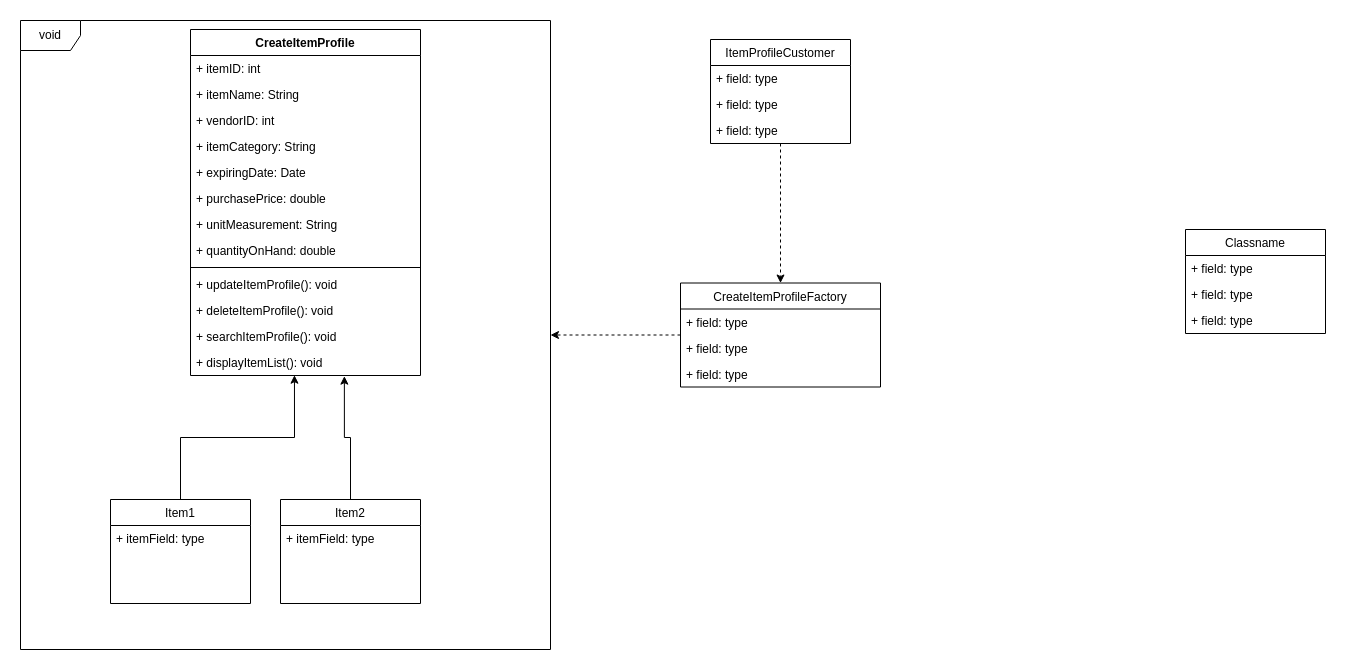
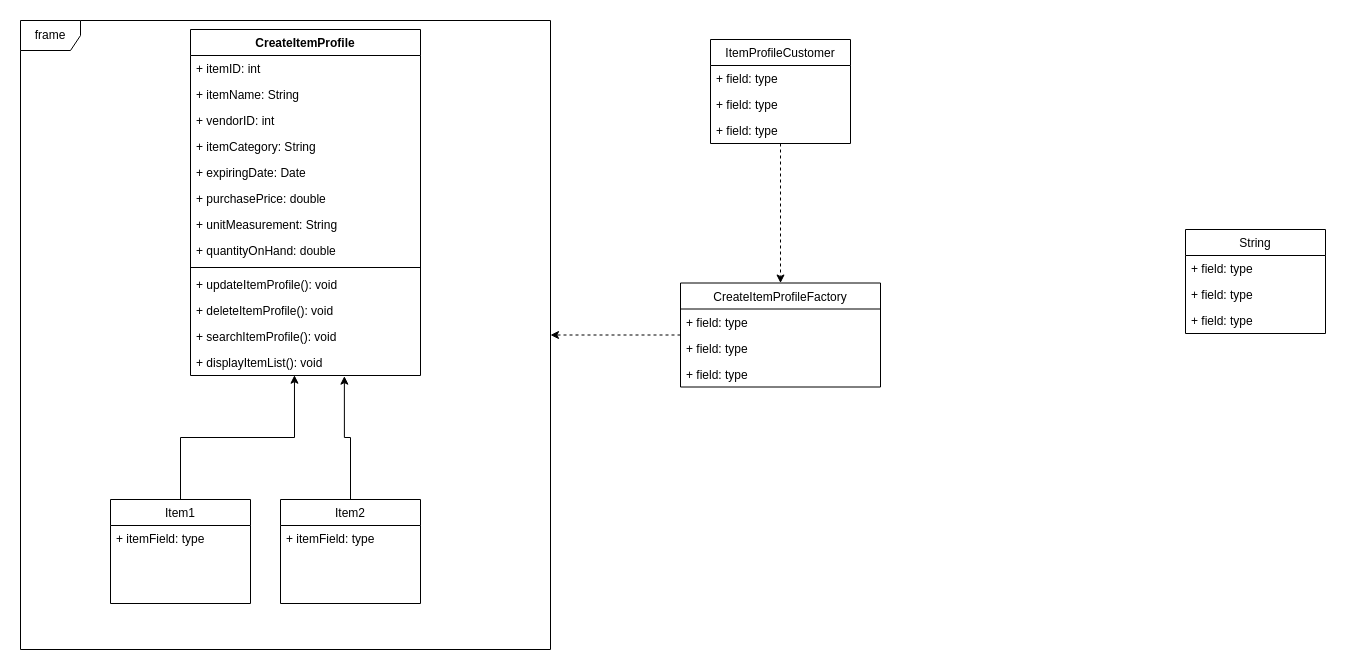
(51, 36) -> (51, 36)
(1255, 243) -> (1255, 243)
